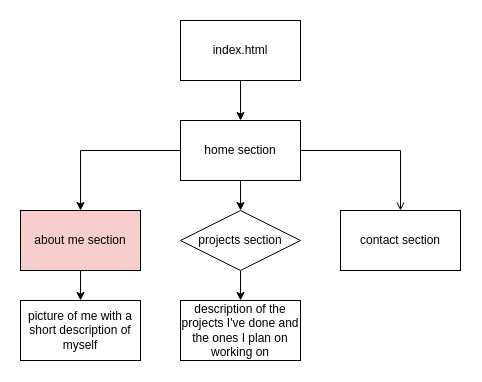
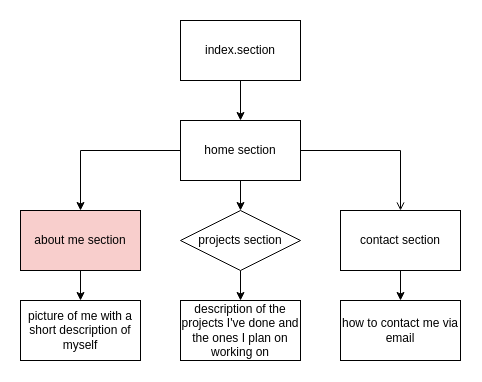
(241, 51) -> (241, 51)
none -> (401, 290)
none -> (401, 331)
